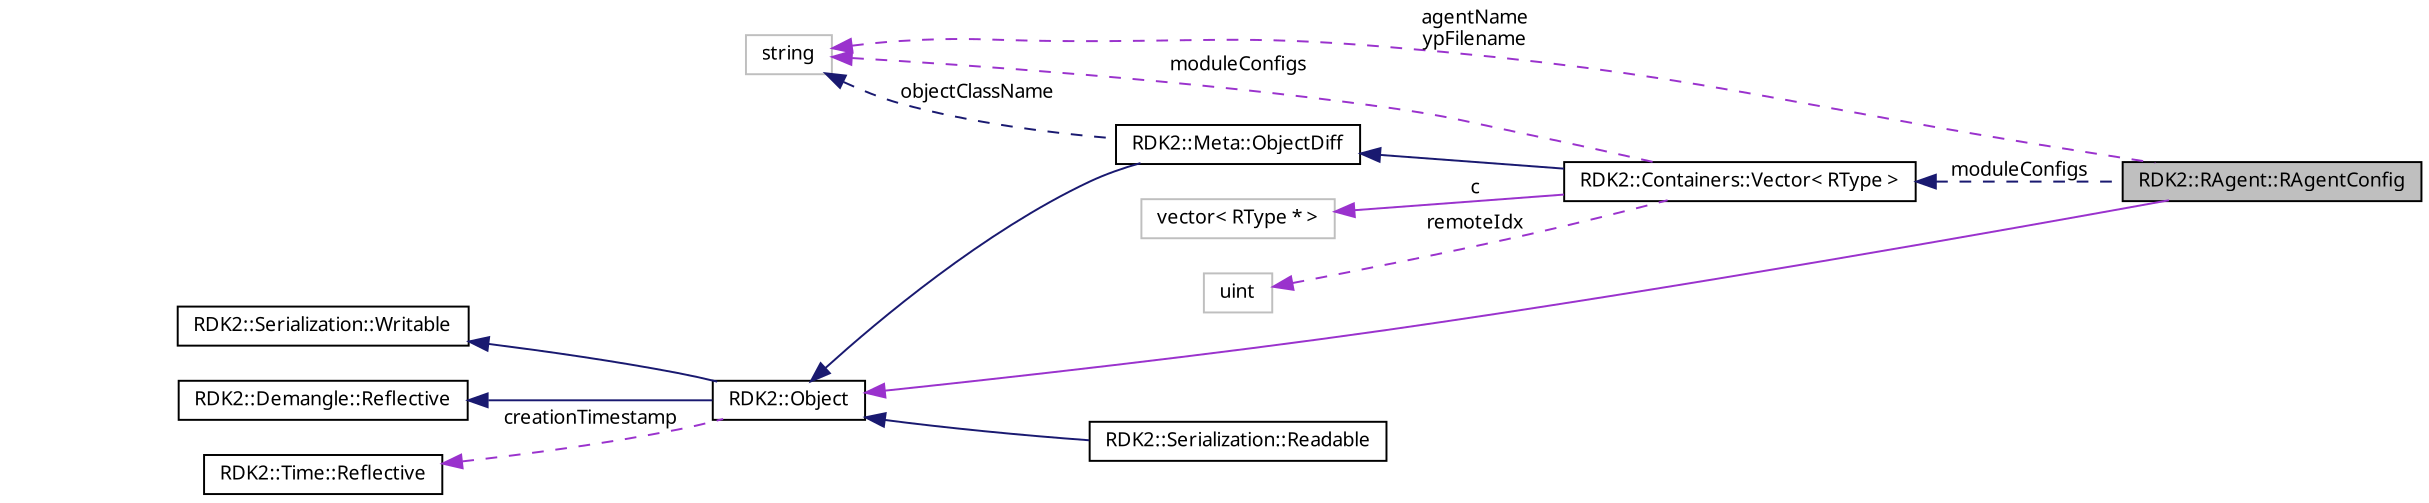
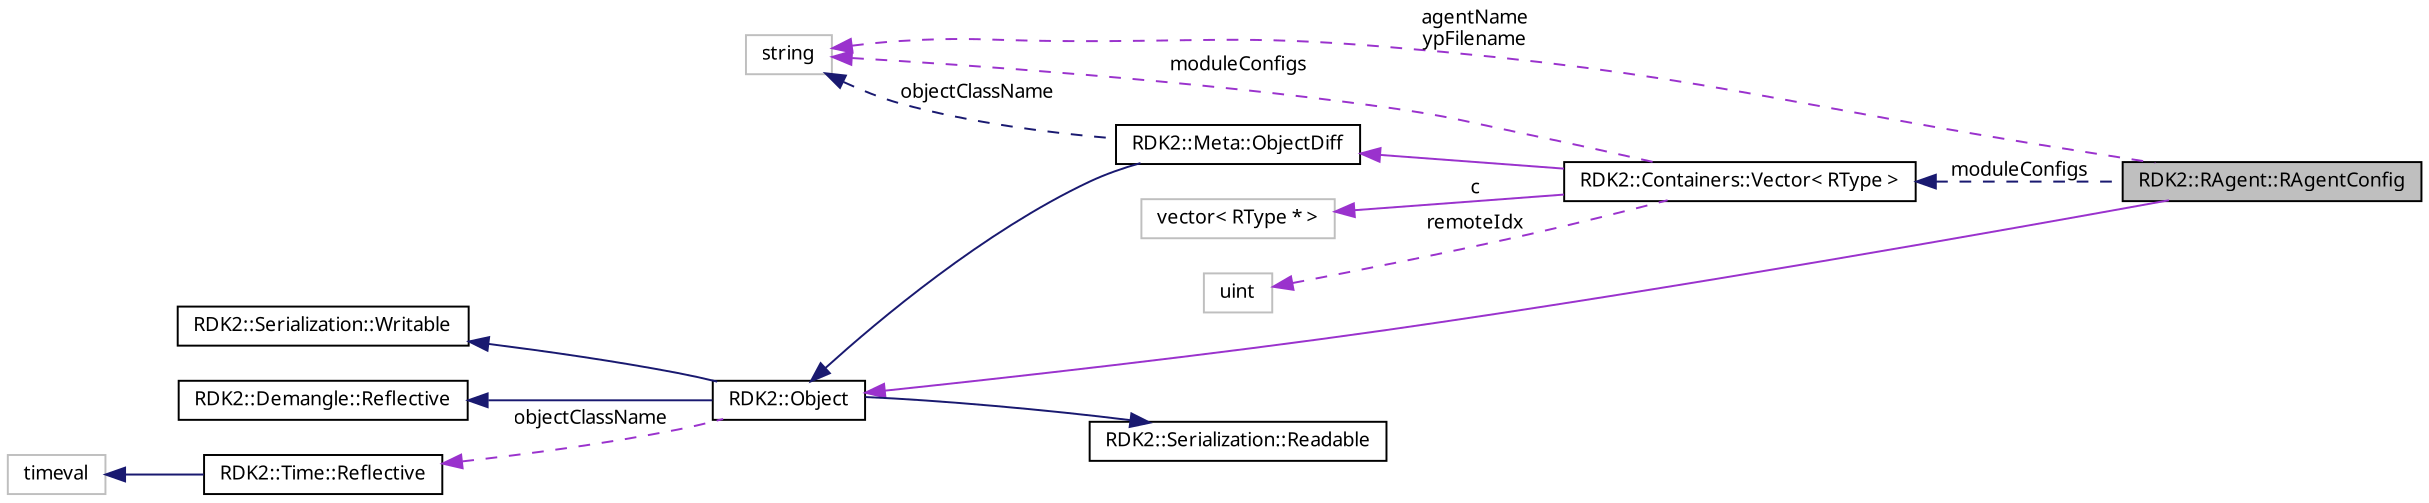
(1472, 162) -> (1472, 162)
(591, 419) -> (591, 419)
(987, 431) -> (998, 406)
none -> (57, 475)
